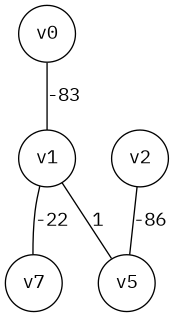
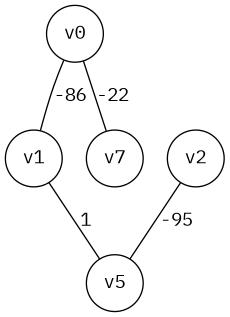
(64, 96) -> (70, 96)
(34, 220) -> (95, 96)
(150, 221) -> (177, 221)
